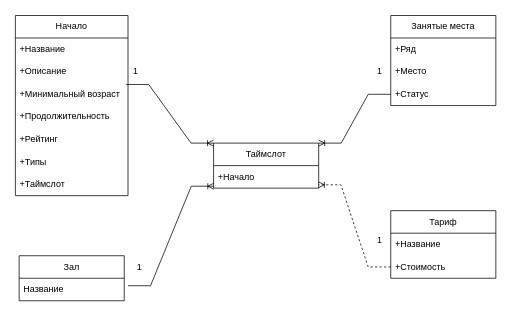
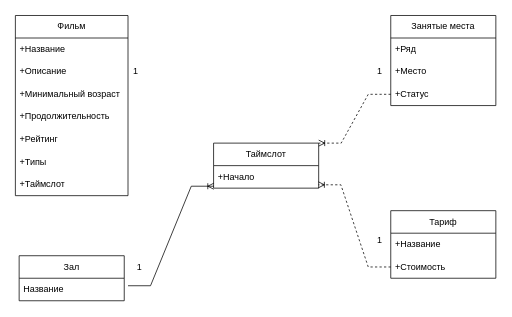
(72, 27) -> (72, 27)
(170, 114) -> none
(354, 119) -> (354, 119)
